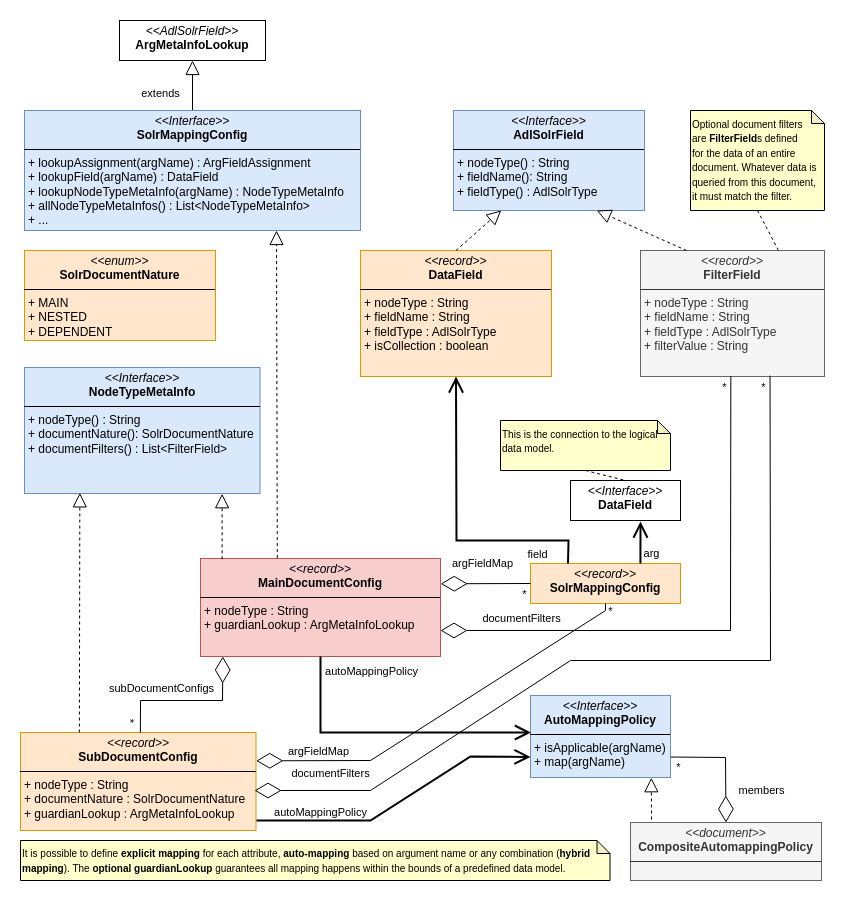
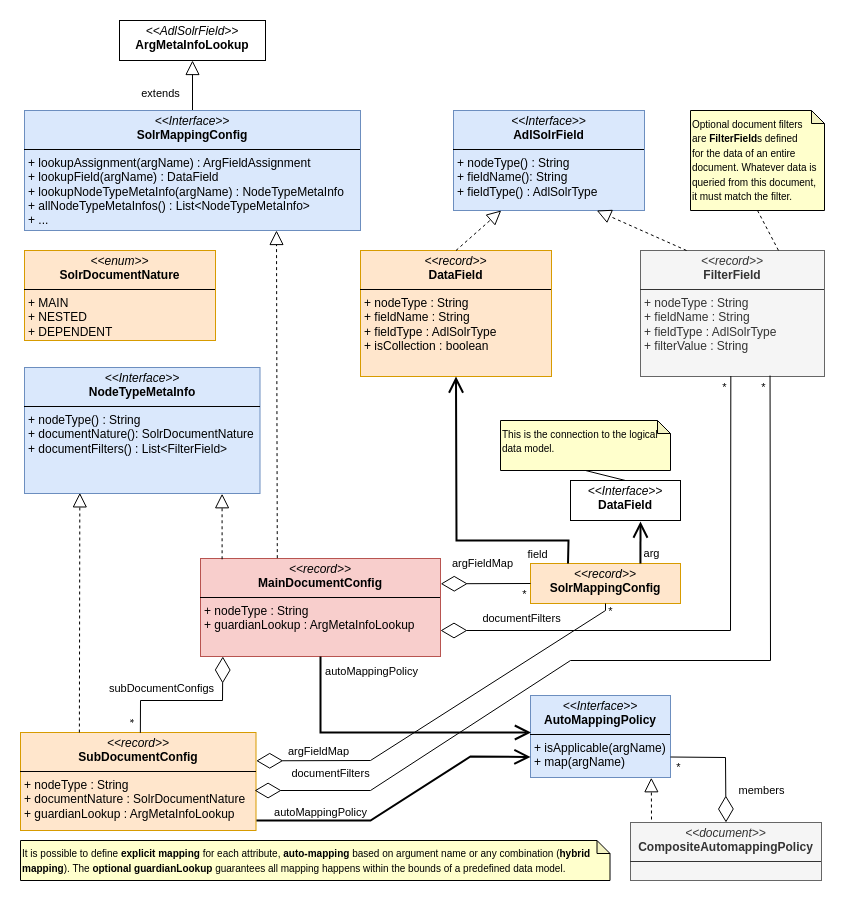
(604, 475) -> (604, 475)
